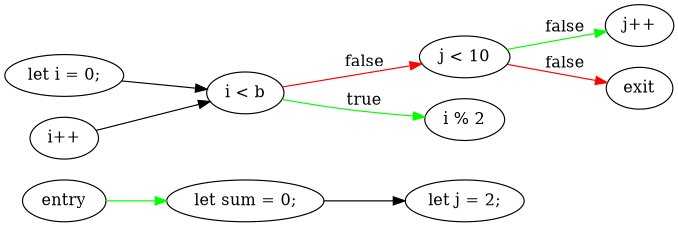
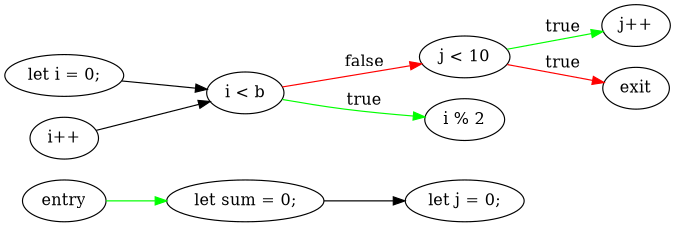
(565, 27) -> (563, 27)
(565, 63) -> (563, 63)
(465, 201) -> (465, 201)
